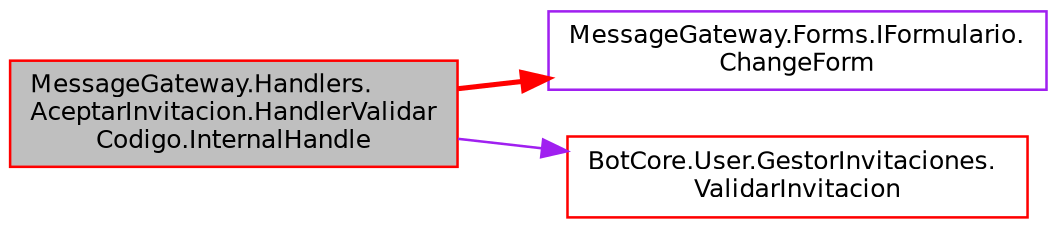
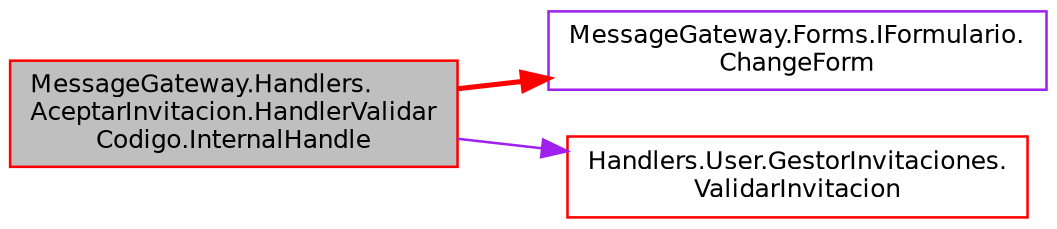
(798, 177) -> (798, 177)
